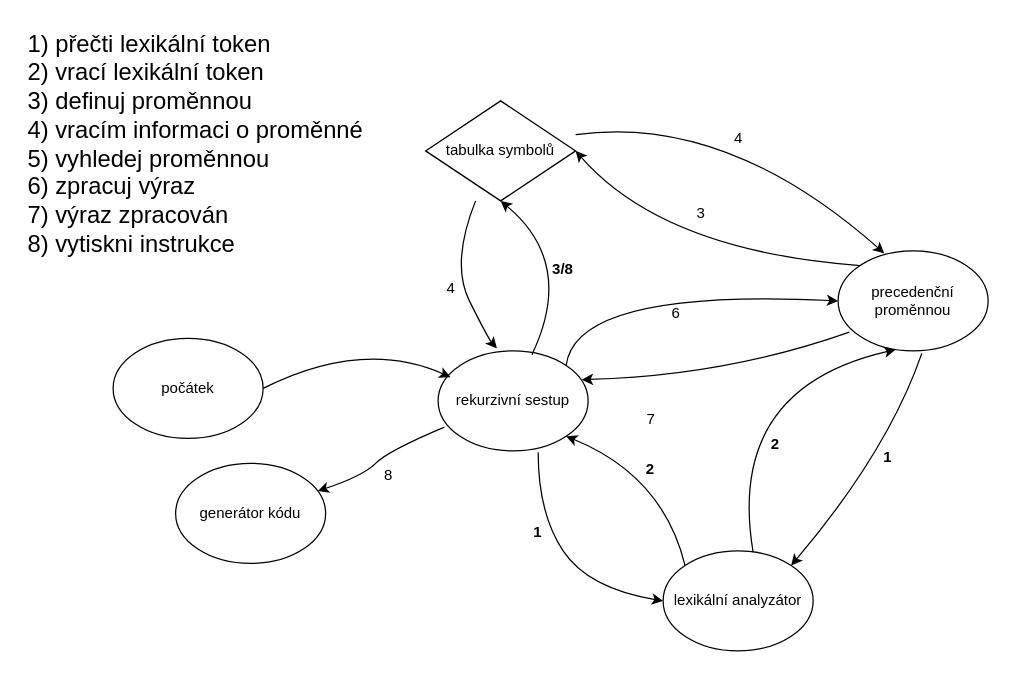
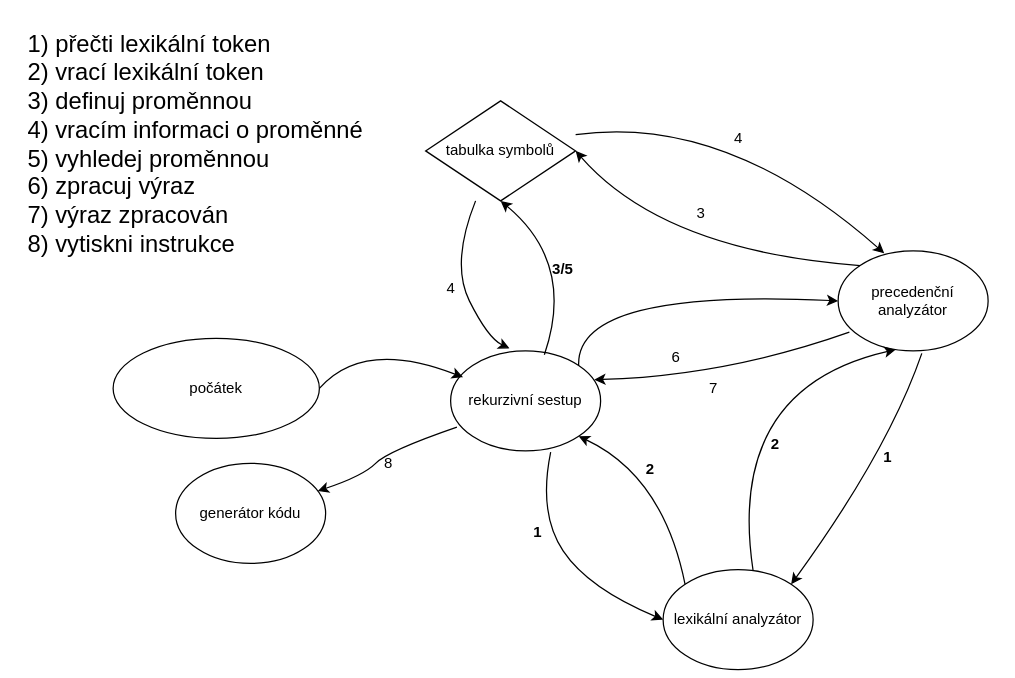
(563, 269) -> (563, 269)
(913, 301) -> (913, 301)
(676, 313) -> (676, 357)
(188, 388) -> (216, 388)
(513, 401) -> (526, 401)
(651, 419) -> (713, 388)
(388, 476) -> (388, 463)
(738, 601) -> (738, 619)
